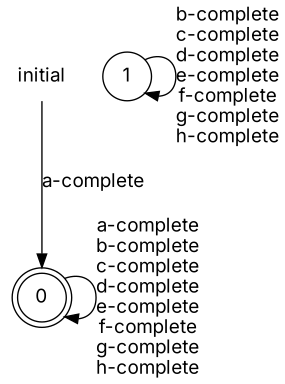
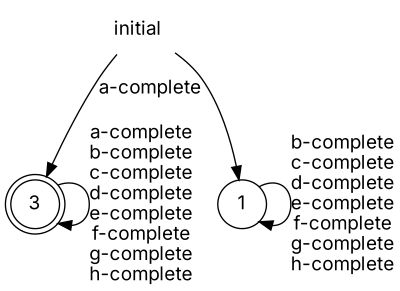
none -> (216, 104)
(42, 298) -> (35, 204)
